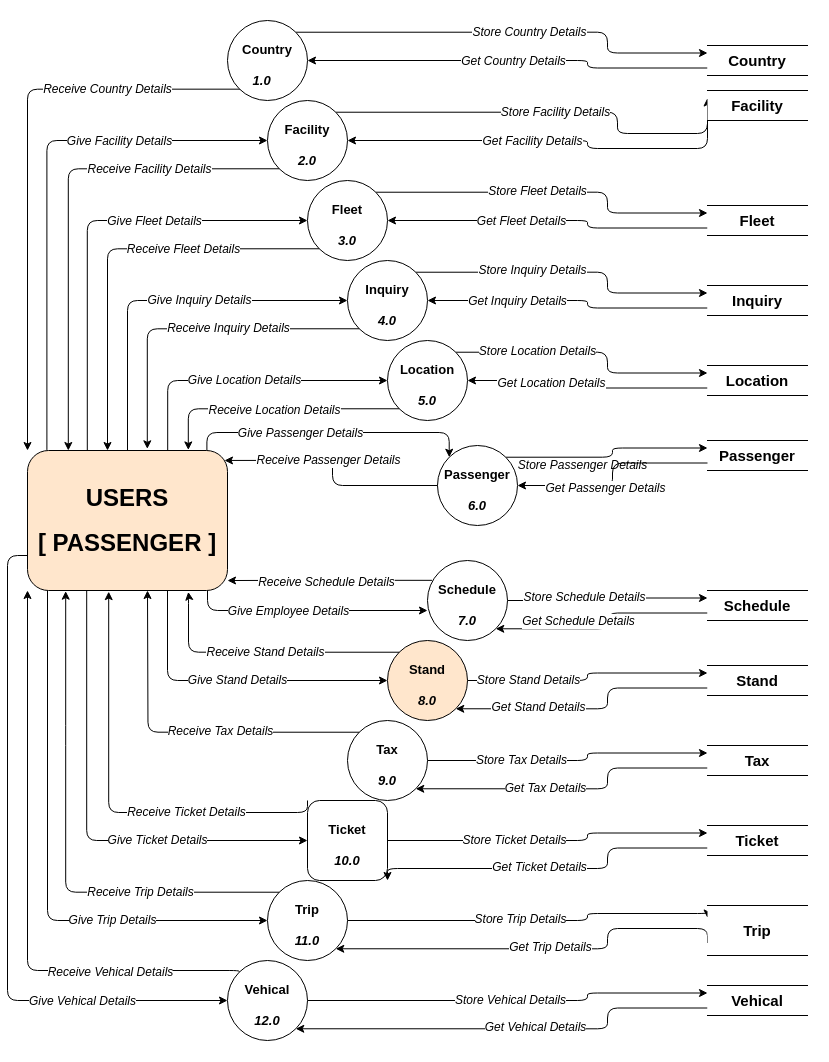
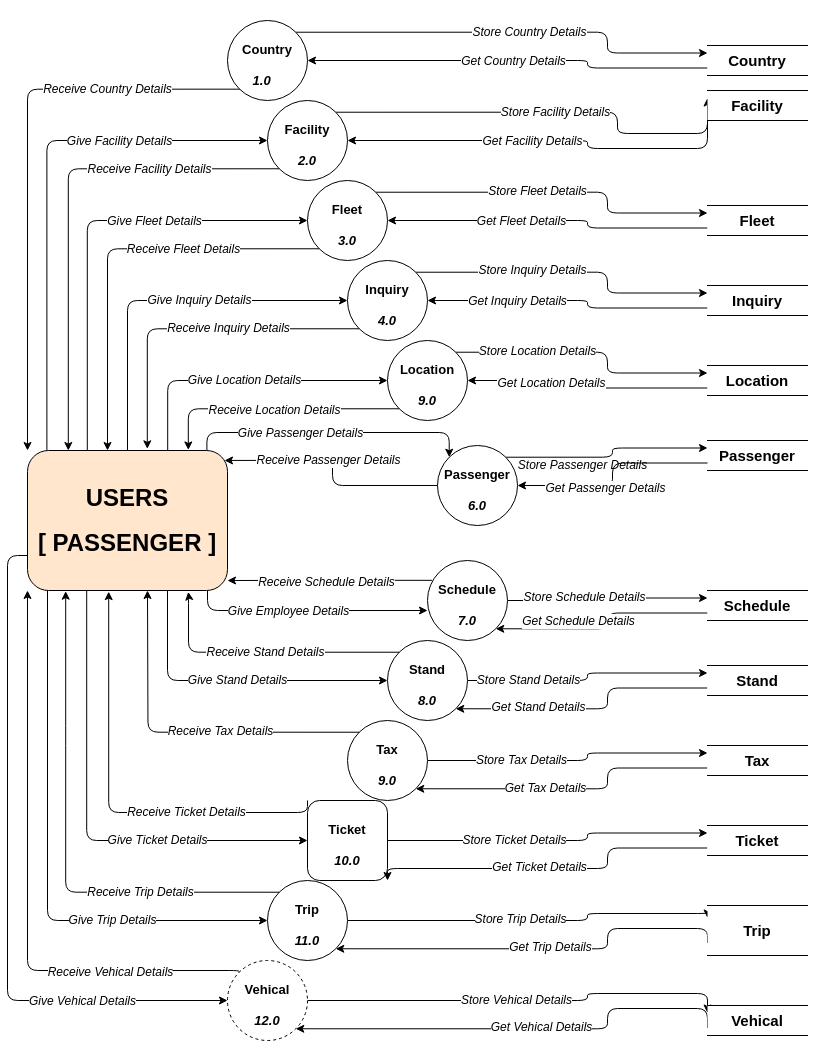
(428, 386) -> (428, 386)
(428, 681) -> (428, 681)
(268, 1001) -> (268, 1001)
(758, 1001) -> (758, 1021)
